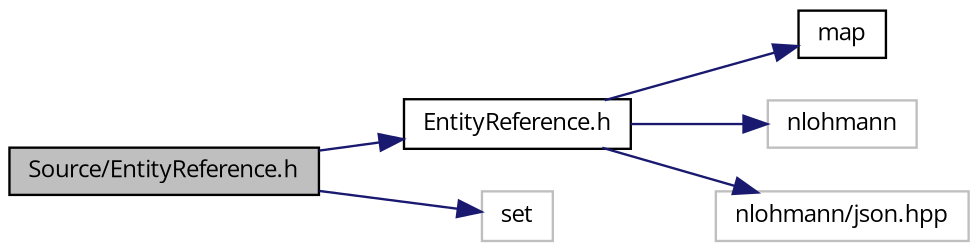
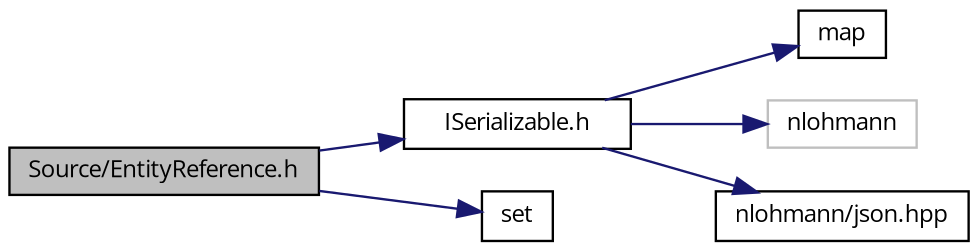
(517, 124) -> (517, 124)
(517, 216) -> (517, 216)
(842, 216) -> (842, 216)
